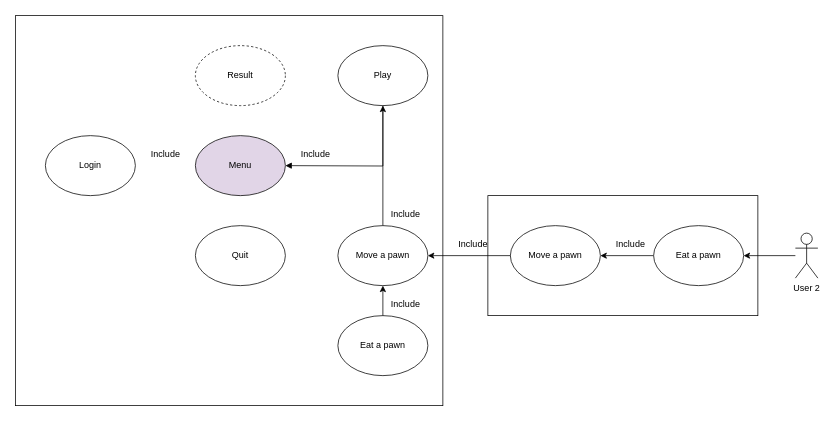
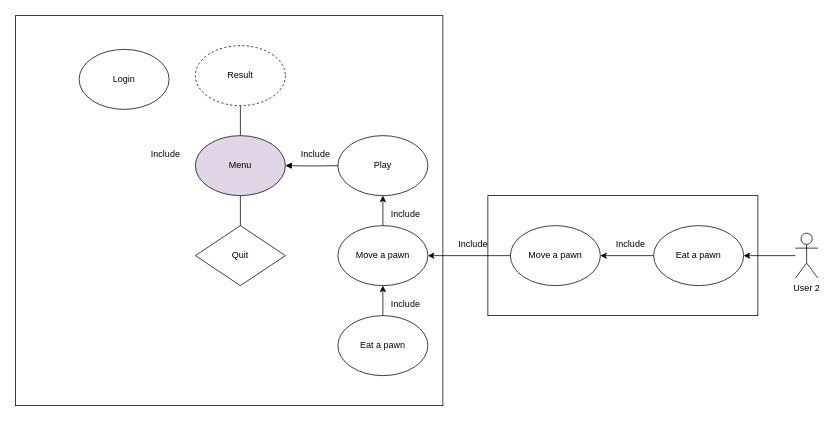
(383, 75) -> (383, 165)
none -> (240, 120)
(90, 165) -> (124, 79)
none -> (240, 210)
(240, 255) -> (240, 255)
